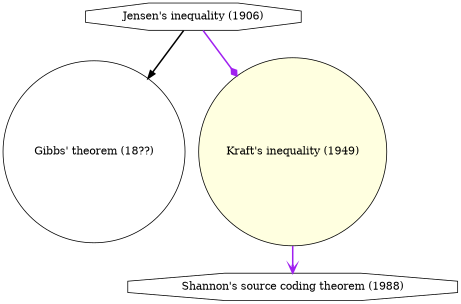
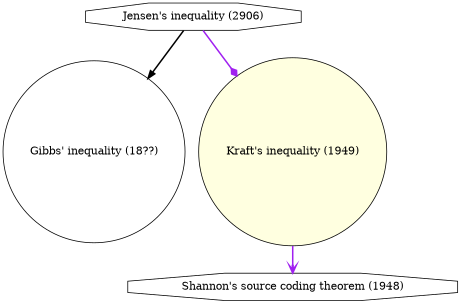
(193, 17) -> (193, 17)
(94, 152) -> (94, 152)
(293, 287) -> (293, 287)
